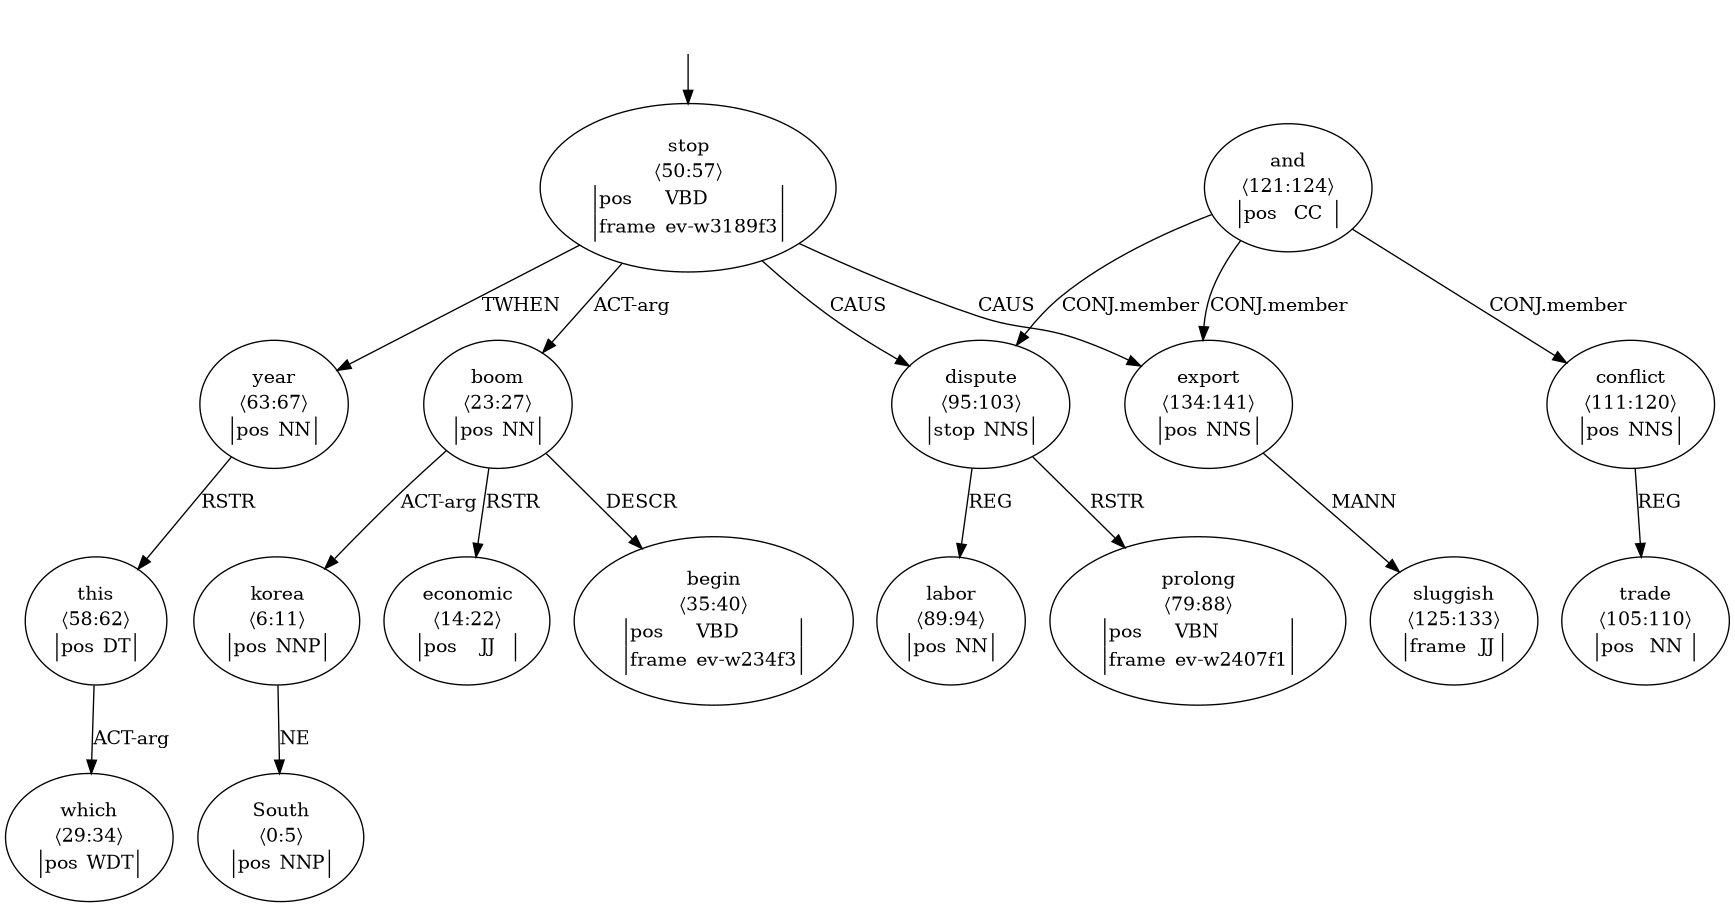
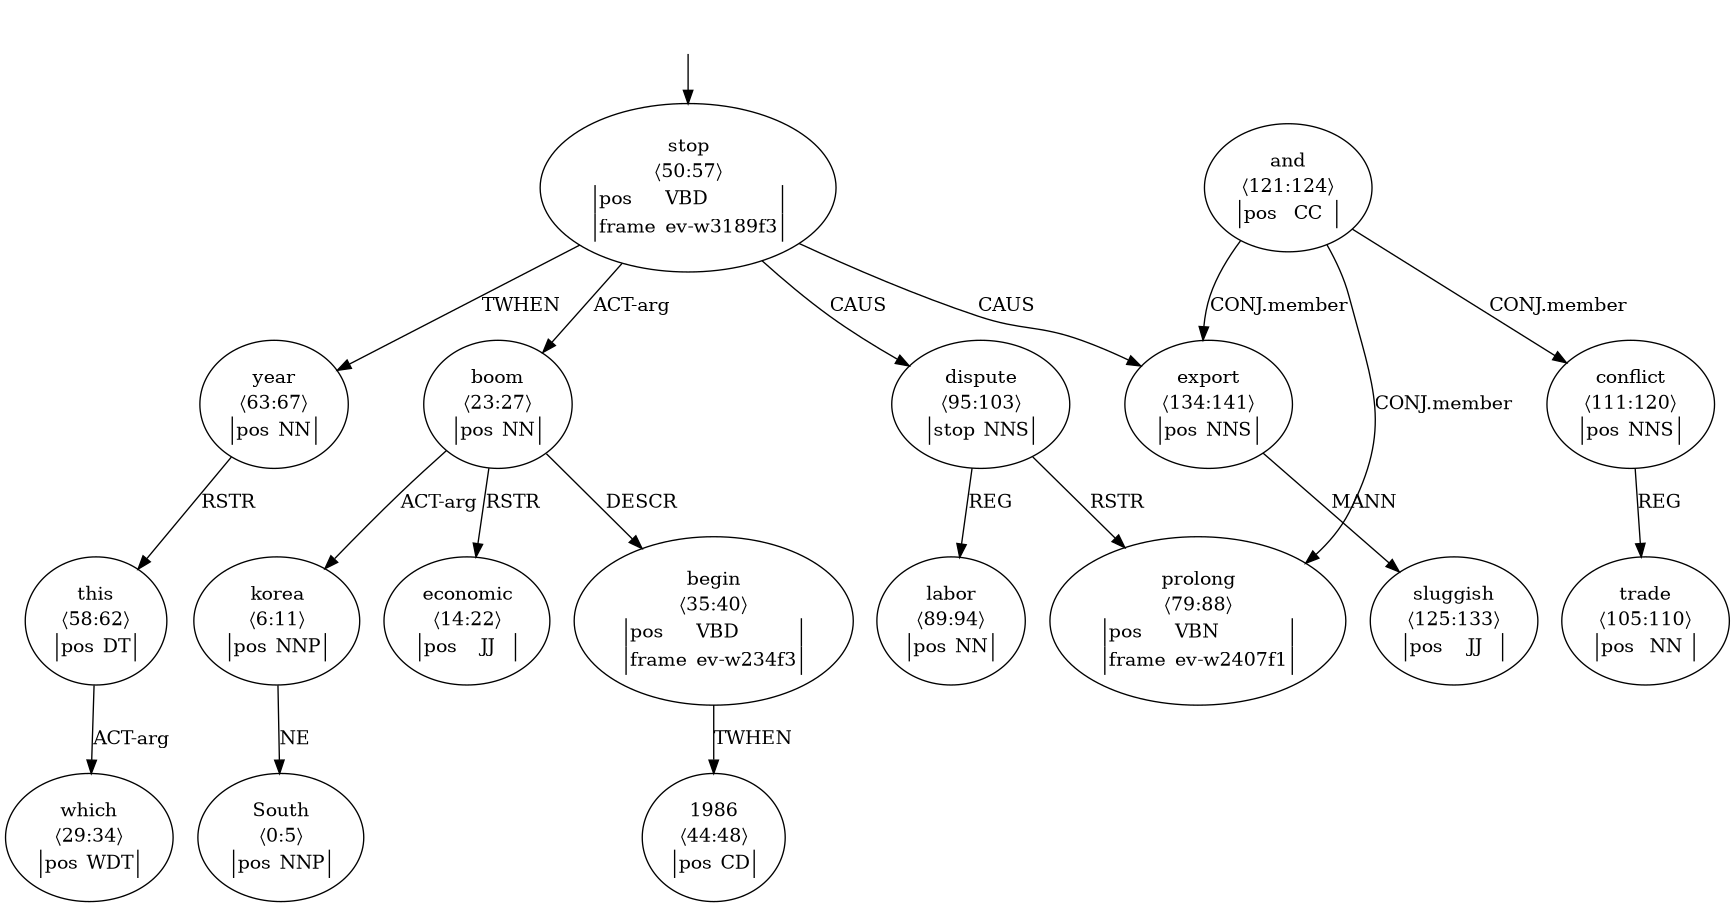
(1110, 263) -> (1374, 404)
(1439, 647) -> (1426, 647)
none -> (714, 838)
